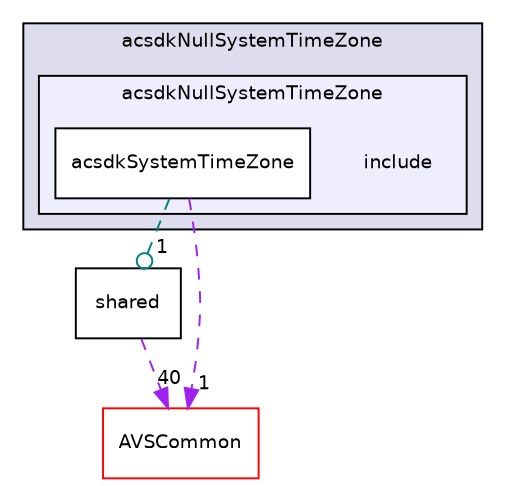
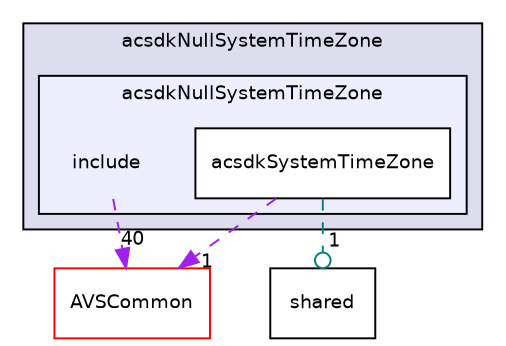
(151, 364) -> (118, 224)
